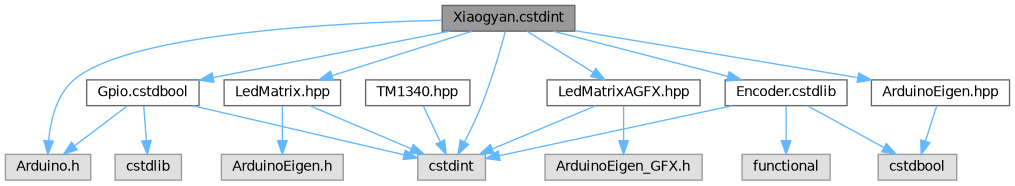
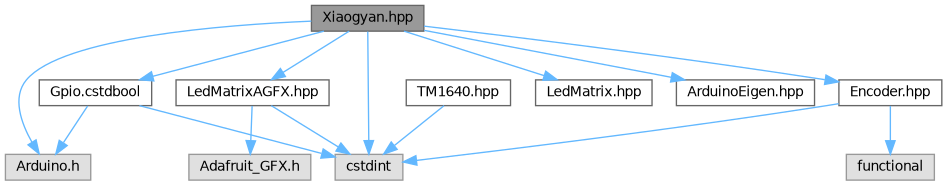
(508, 18) -> (368, 18)
(418, 93) -> (458, 93)
(786, 93) -> (890, 93)
(360, 127) -> none
(148, 167) -> none
(282, 167) -> none
(624, 167) -> (250, 167)
(917, 167) -> none
